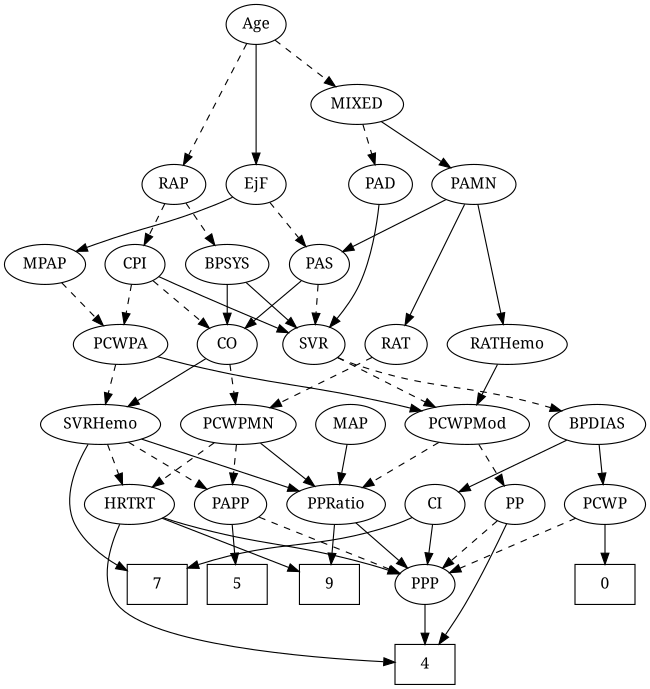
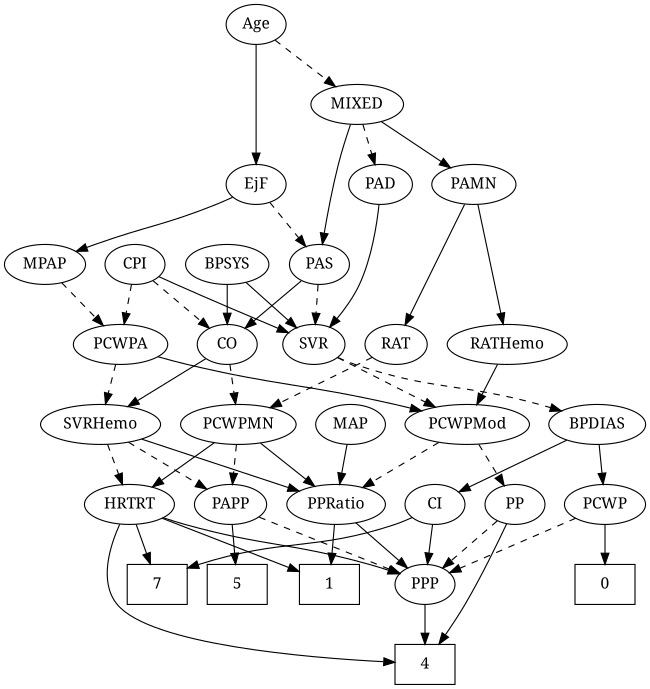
(174, 184) -> none
(399, 223) -> (335, 178)
(188, 462) -> (188, 462)
(71, 513) -> (141, 539)
(329, 584) -> (329, 584)
